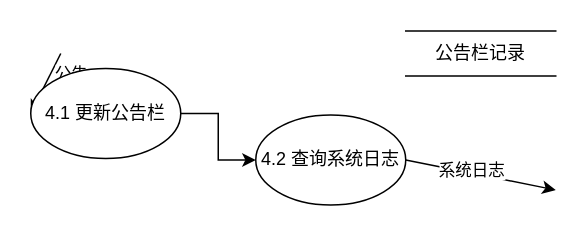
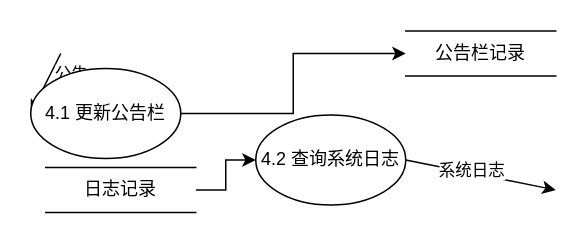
(218, 137) -> (293, 71)
none -> (121, 190)
none -> (226, 190)
